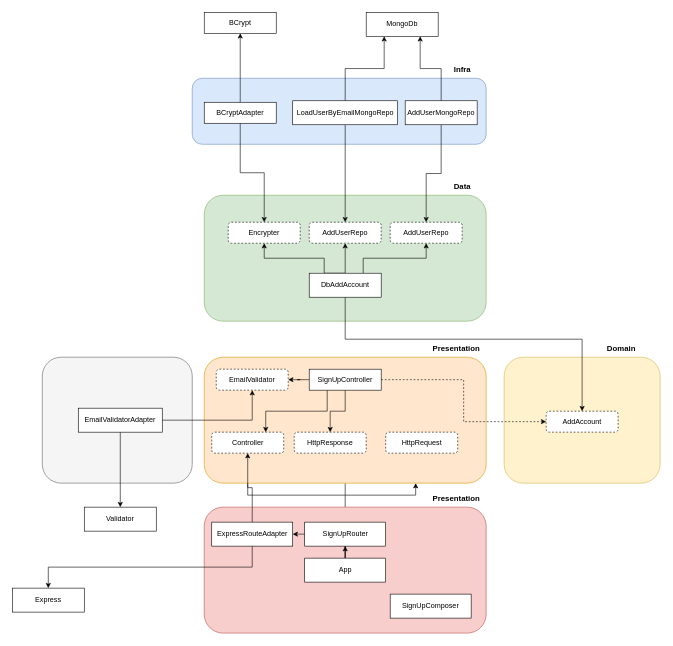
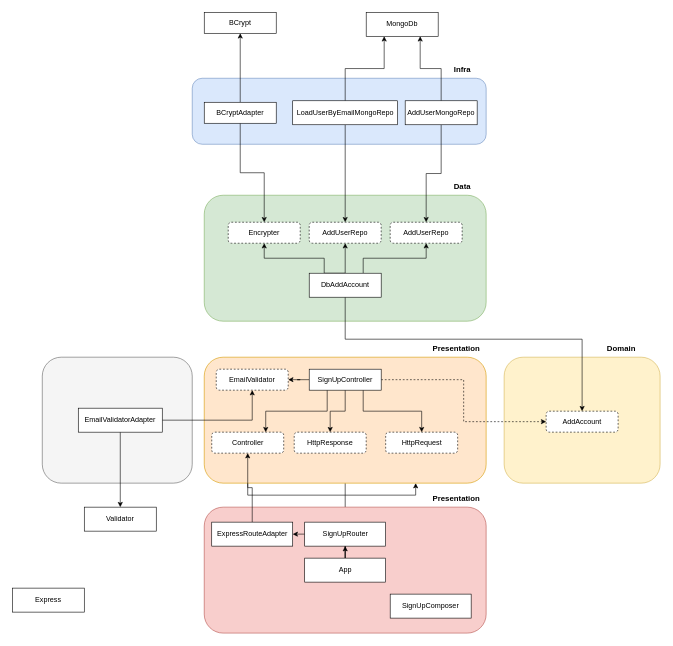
none -> (363, 410)
(48, 567) -> none
